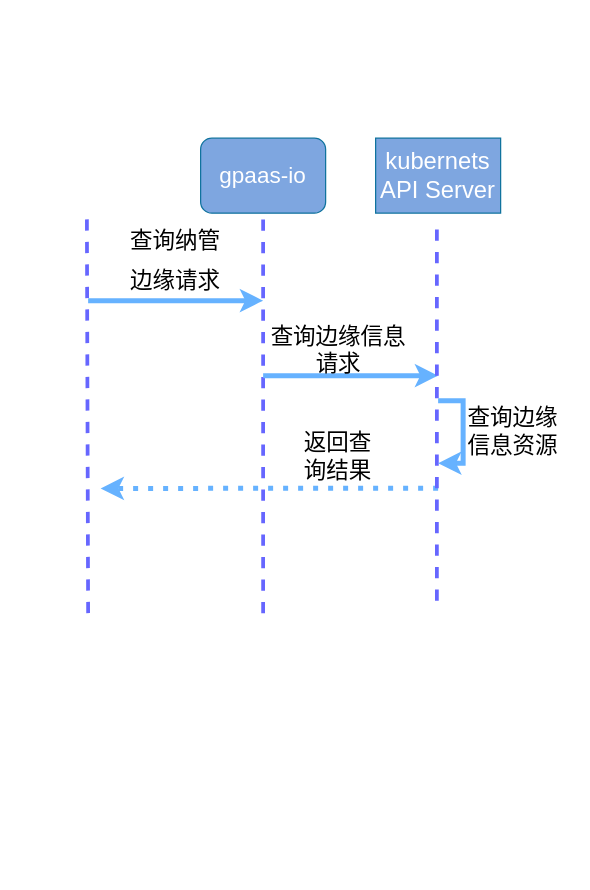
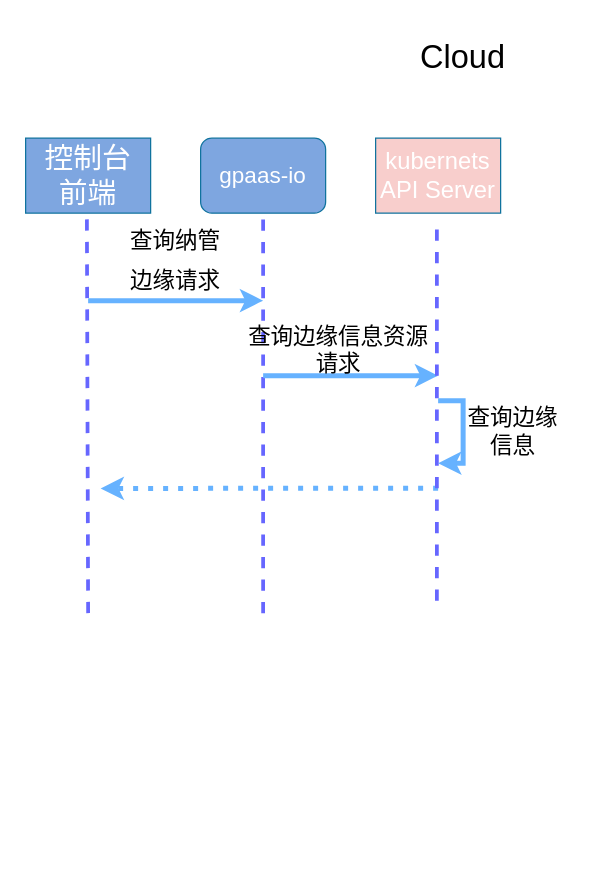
none -> (463, 57)
none -> (88, 176)
(438, 176) -> (438, 176)
(339, 351) -> (339, 351)
(513, 432) -> (513, 432)
(338, 457) -> none
